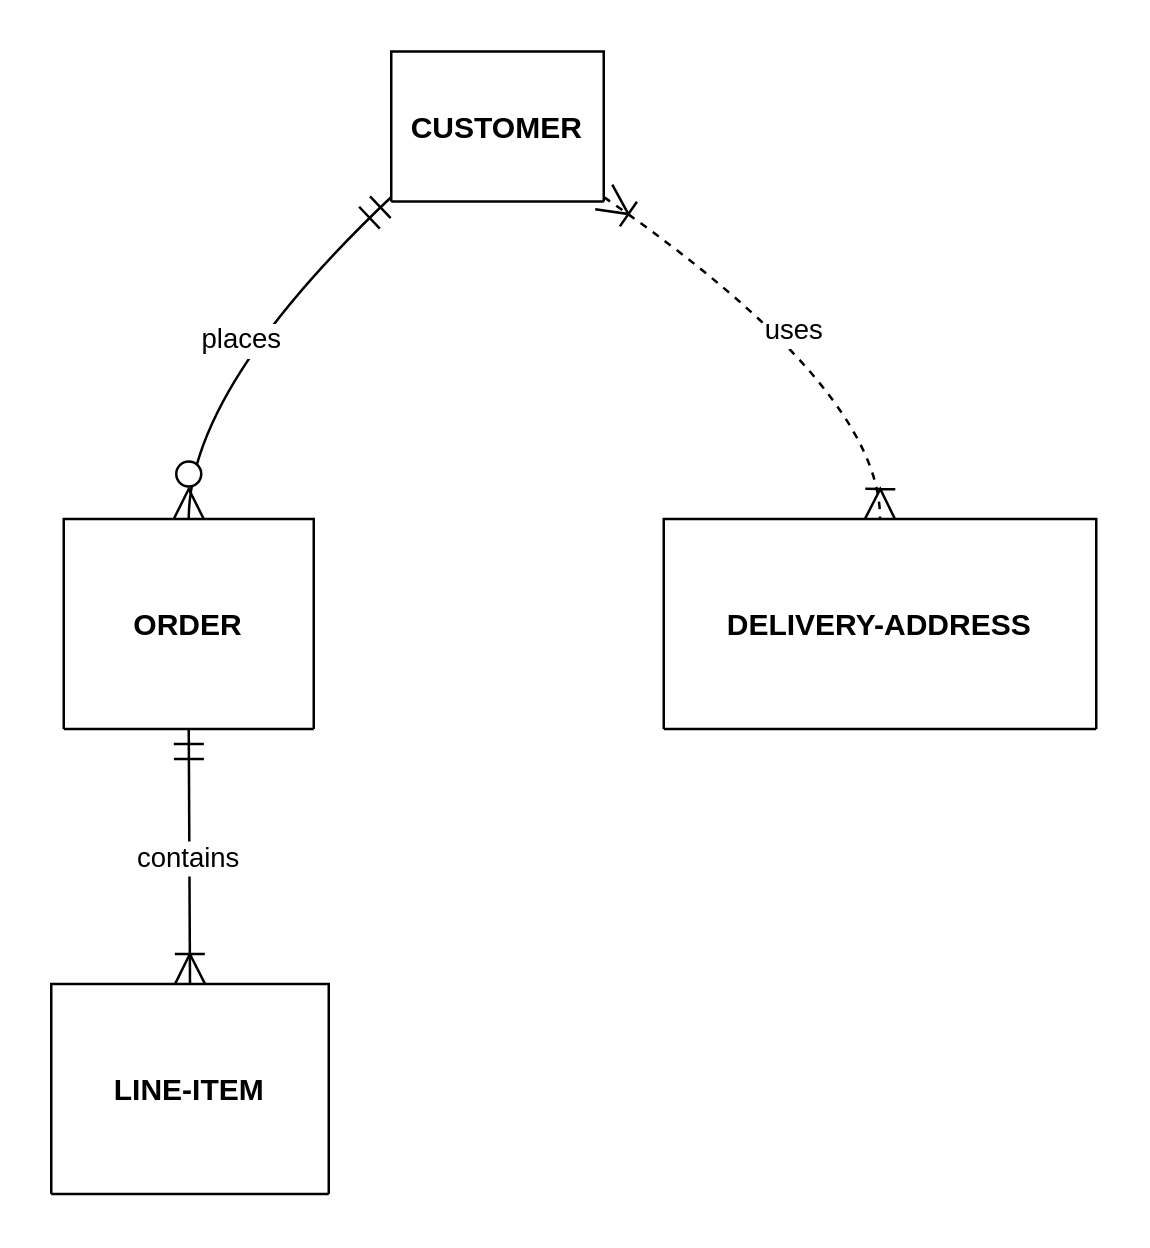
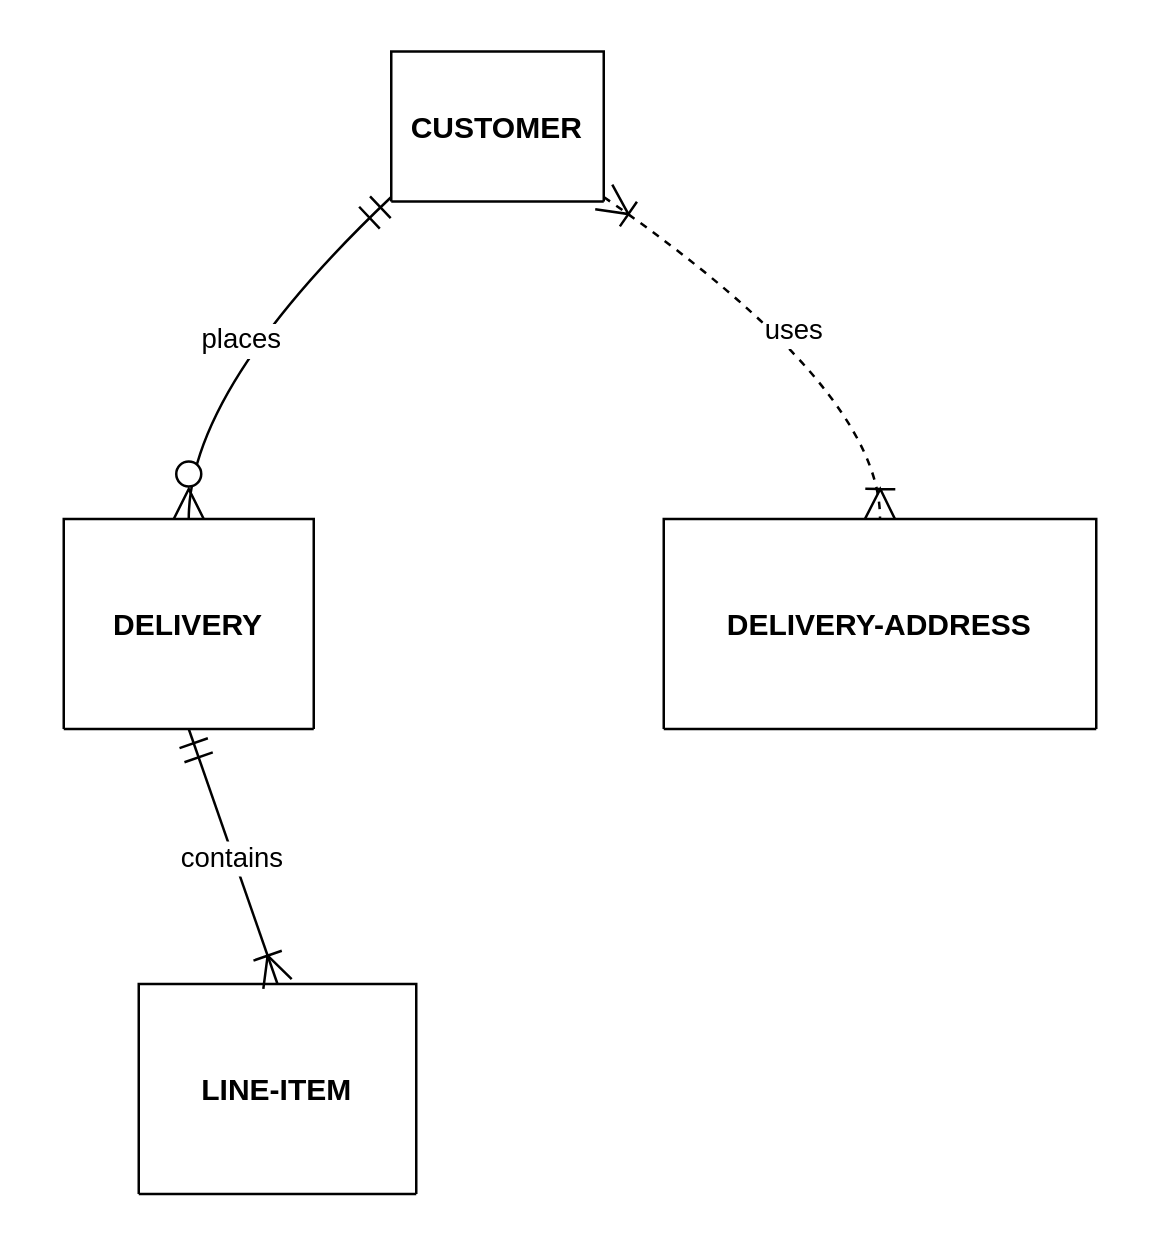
(188, 625) -> (188, 625)
(190, 1089) -> (278, 1089)
